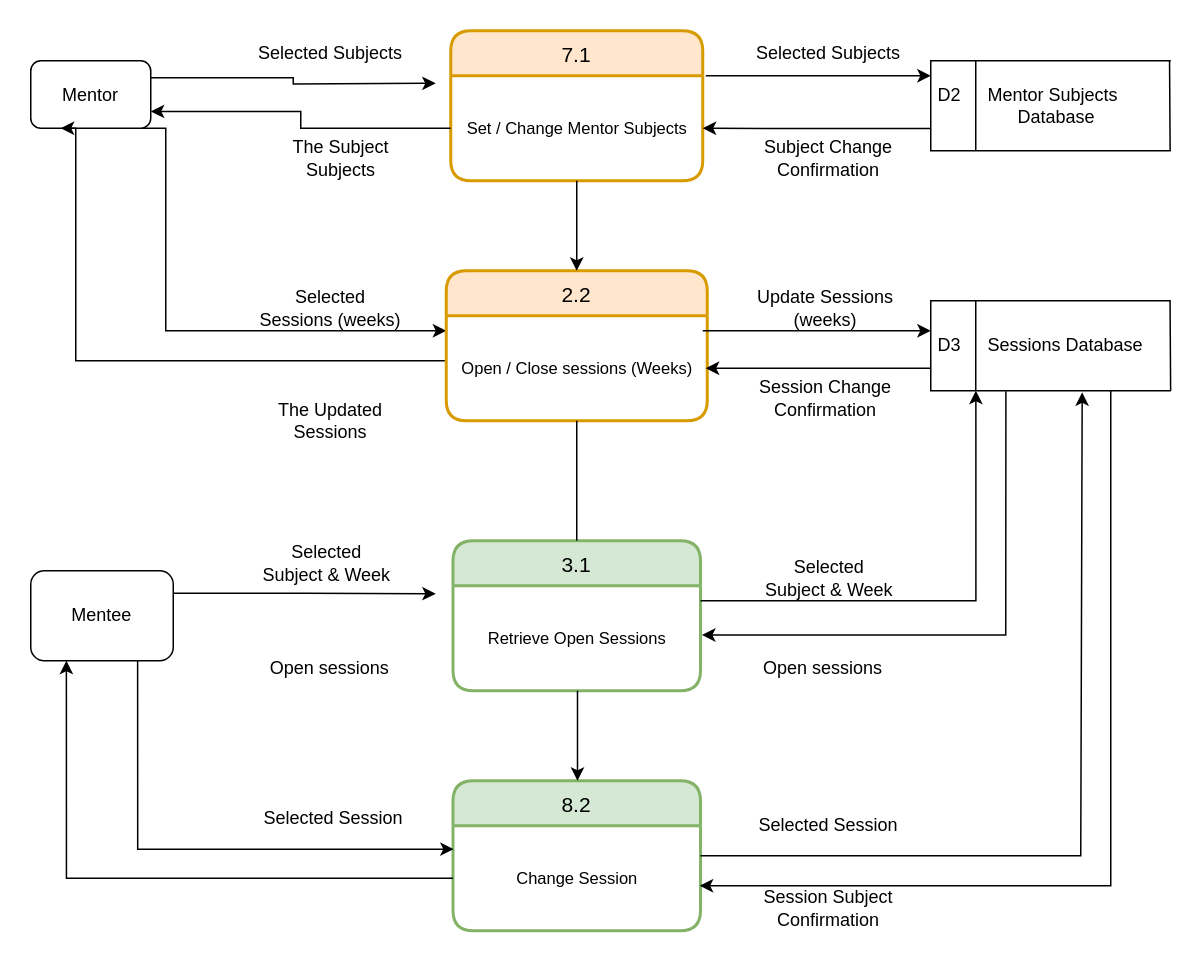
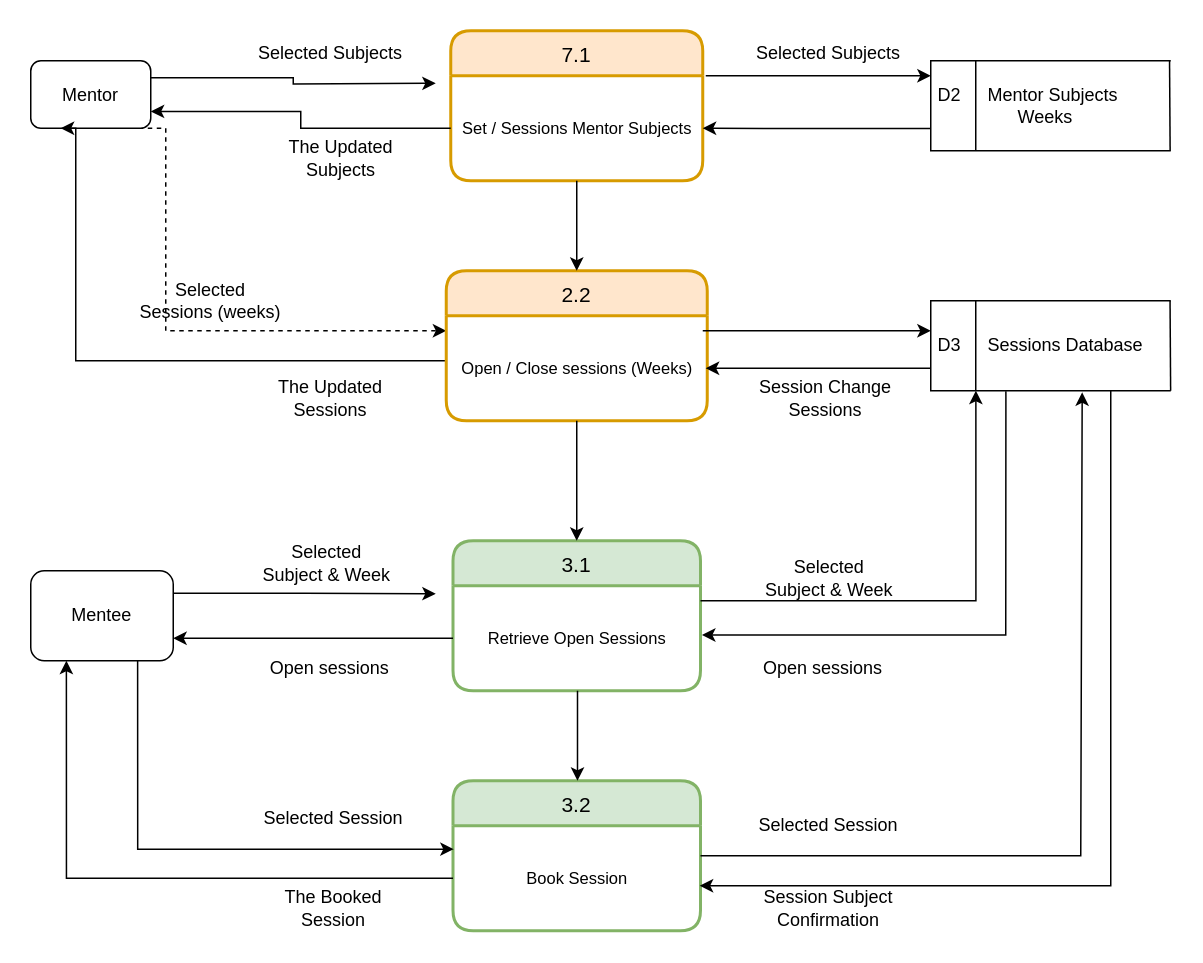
(1039, 106) -> (1039, 106)
(578, 128) -> (578, 128)
(341, 158) -> (341, 158)
(829, 158) -> none
(331, 308) -> (211, 301)
(826, 308) -> none
(185, 331) -> (185, 331)
(826, 398) -> (826, 398)
(331, 421) -> (331, 398)
(577, 533) -> (577, 529)
none -> (317, 638)
(576, 805) -> (576, 805)
(578, 878) -> (578, 878)
none -> (334, 908)
